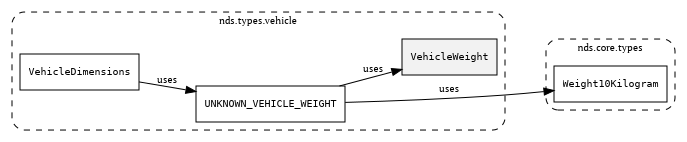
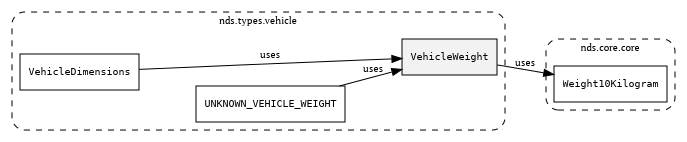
(610, 48) -> (610, 48)
(162, 86) -> (265, 64)
(445, 99) -> (520, 69)
